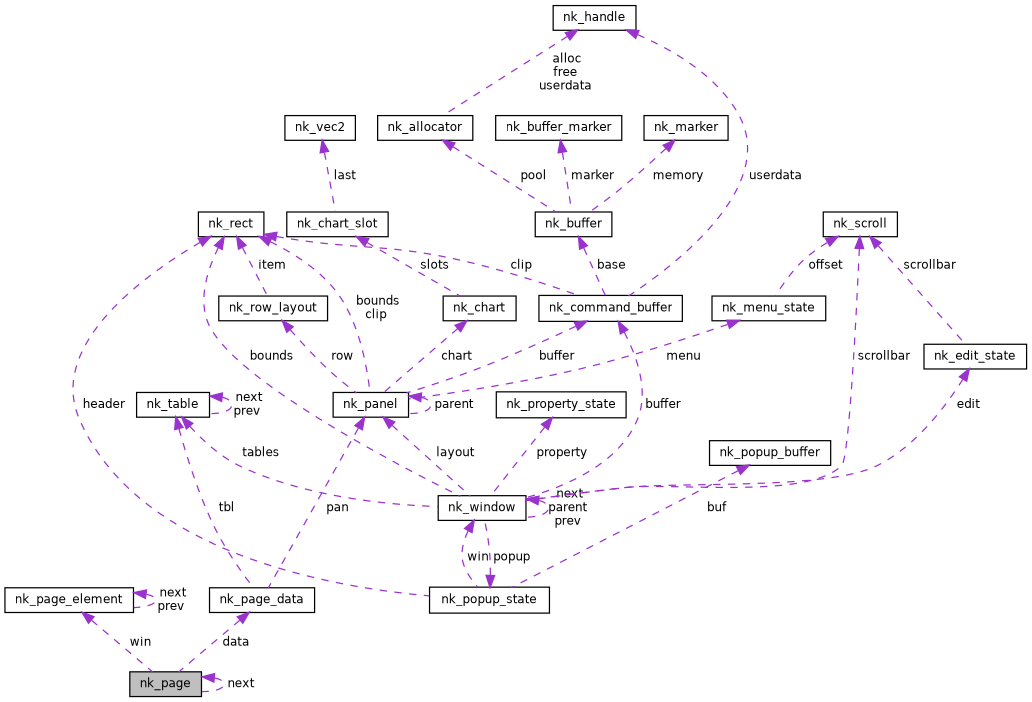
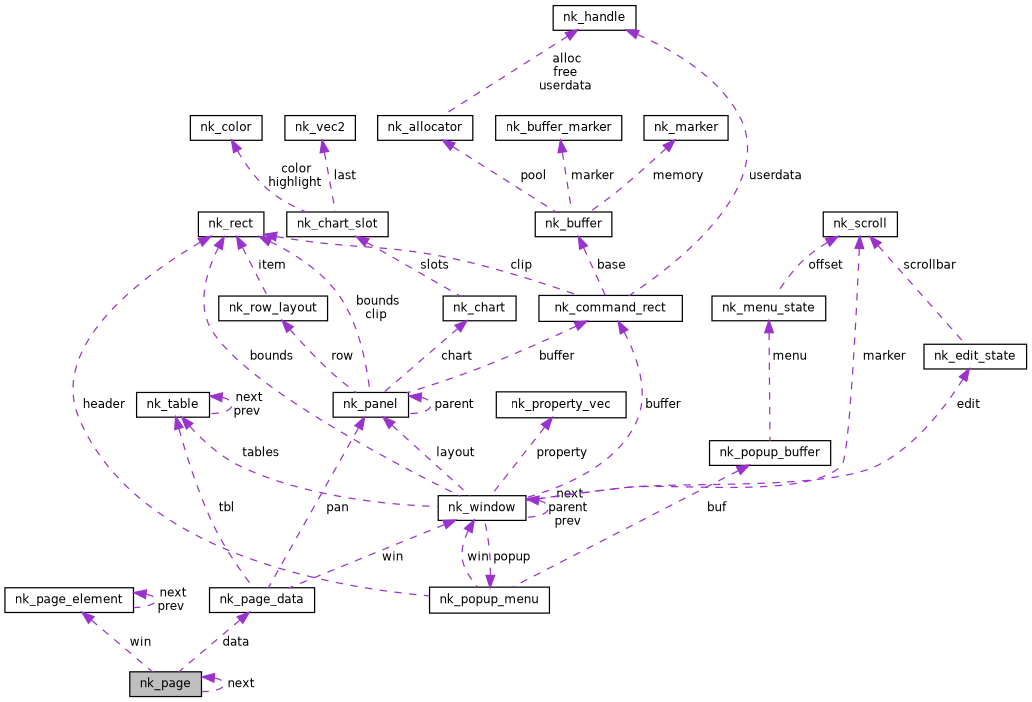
none -> (226, 128)
(611, 308) -> (611, 308)
(883, 357) -> (883, 357)
(570, 371) -> (770, 387)
(561, 405) -> (561, 405)
none -> (366, 556)
(490, 600) -> (490, 600)
